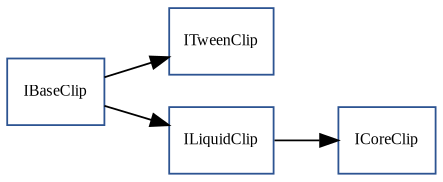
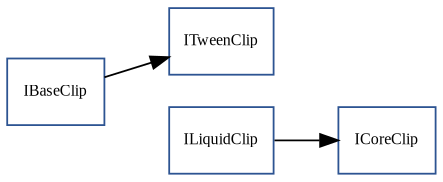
(128, 113) -> none
